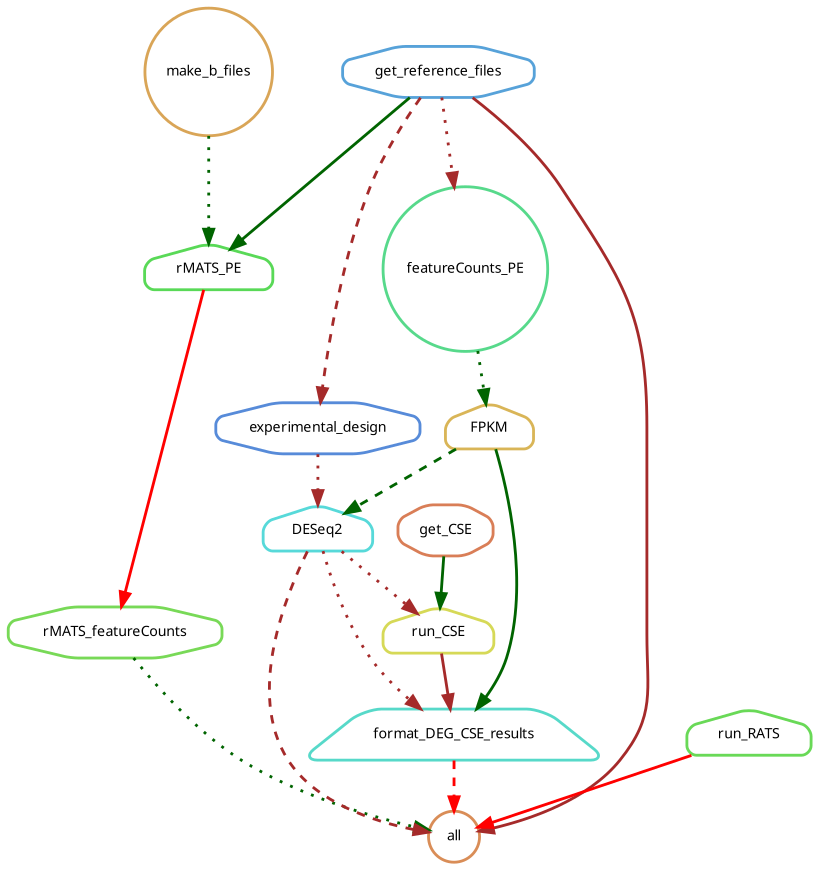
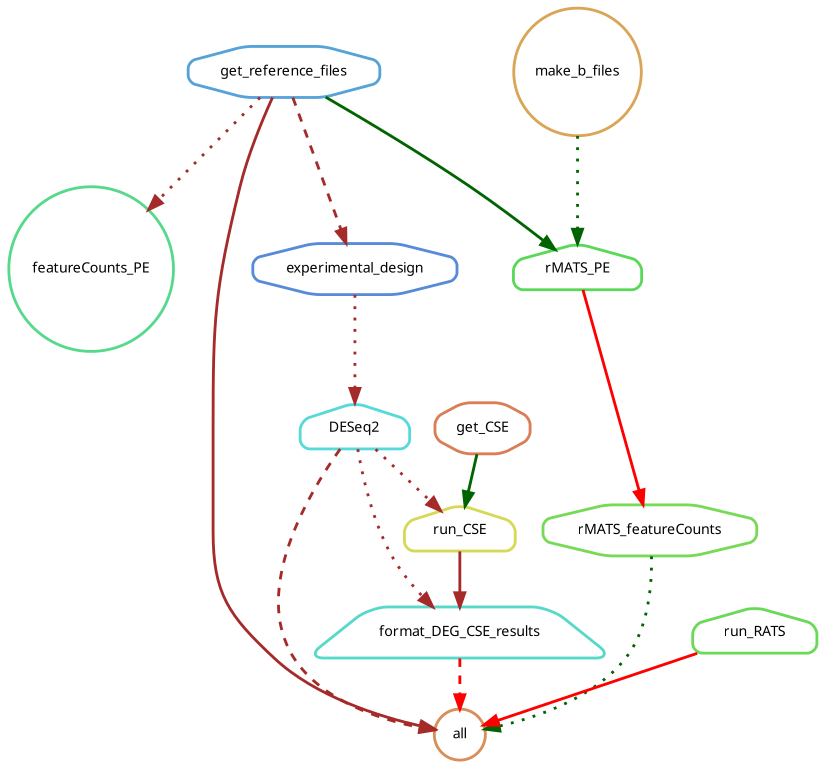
(489, 428) -> none
